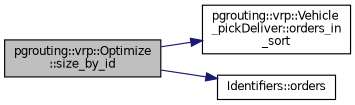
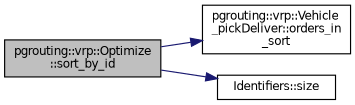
(83, 58) -> (83, 58)
(277, 87) -> (277, 87)
